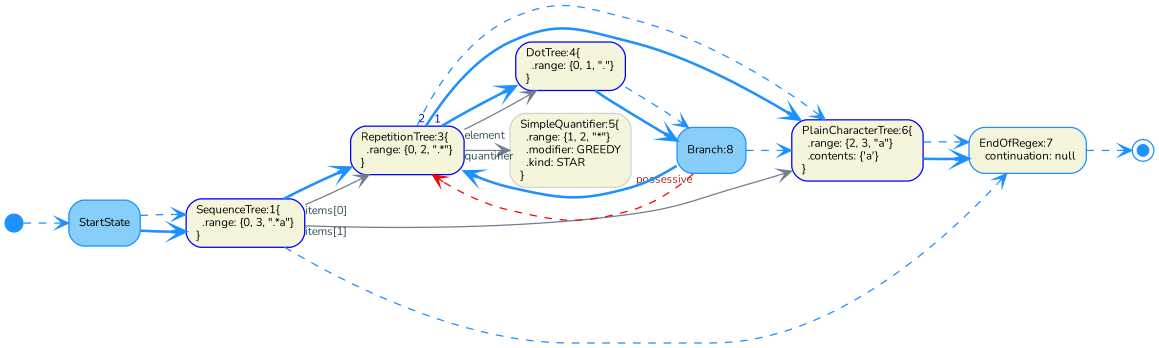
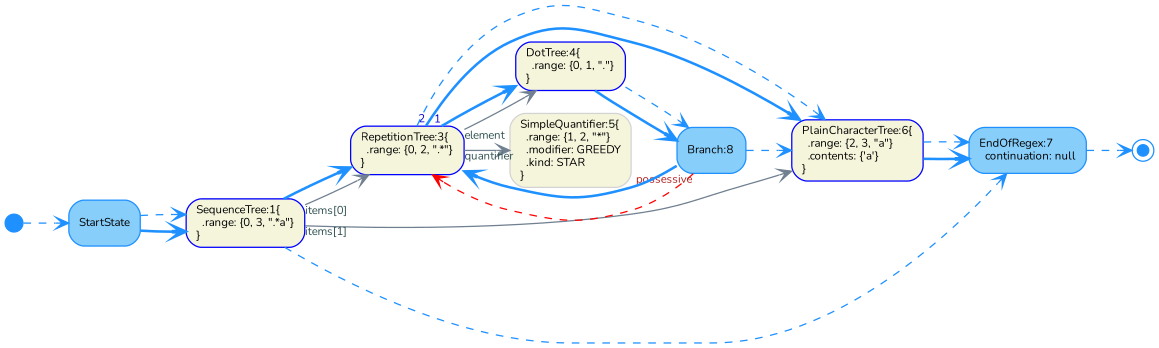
(1028, 150) -> (1028, 150)
